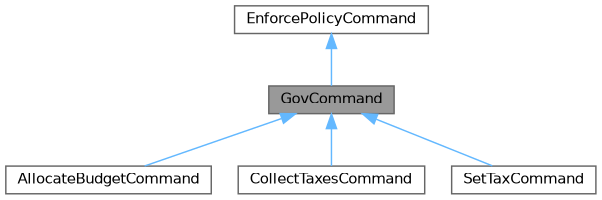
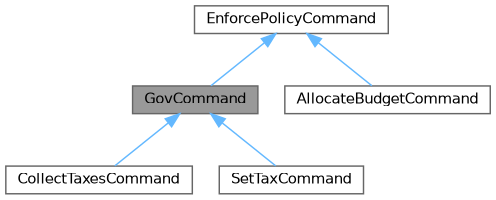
(213, 142) -> (345, 64)
